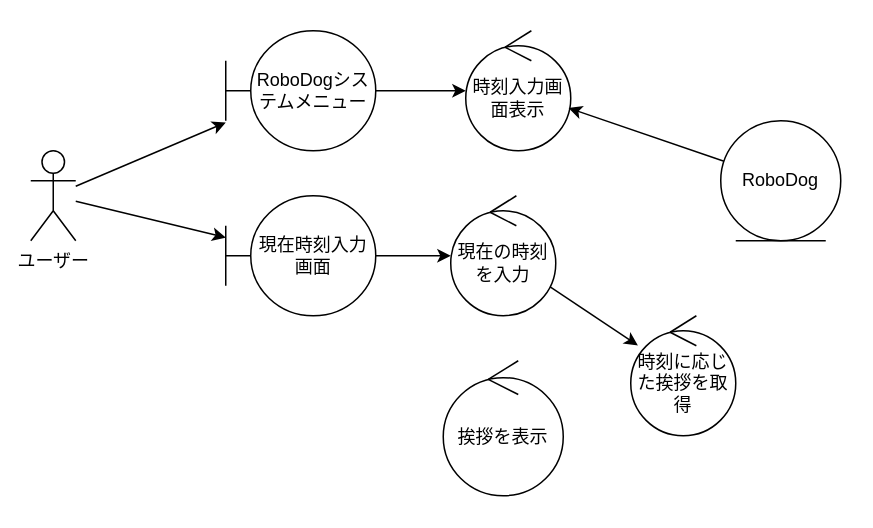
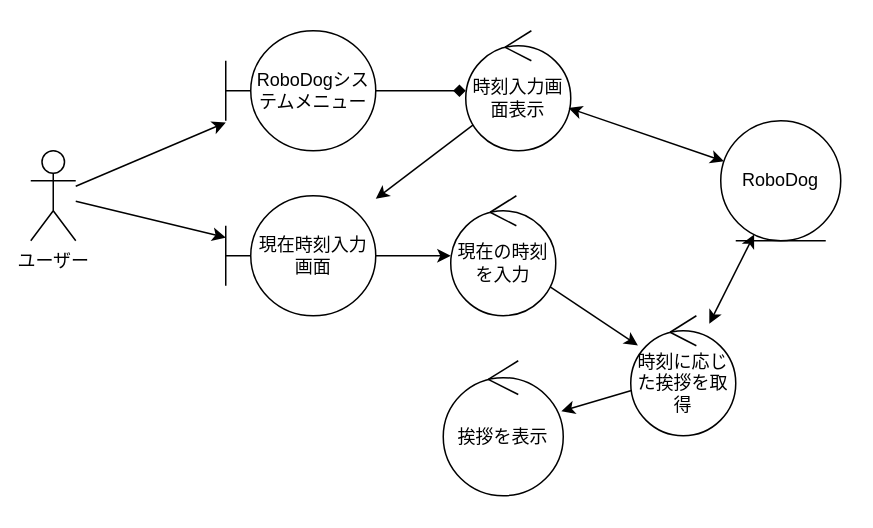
(454, 91) -> (453, 91)
none -> (428, 159)
(716, 159) -> (713, 158)
none -> (732, 279)
none -> (601, 399)
